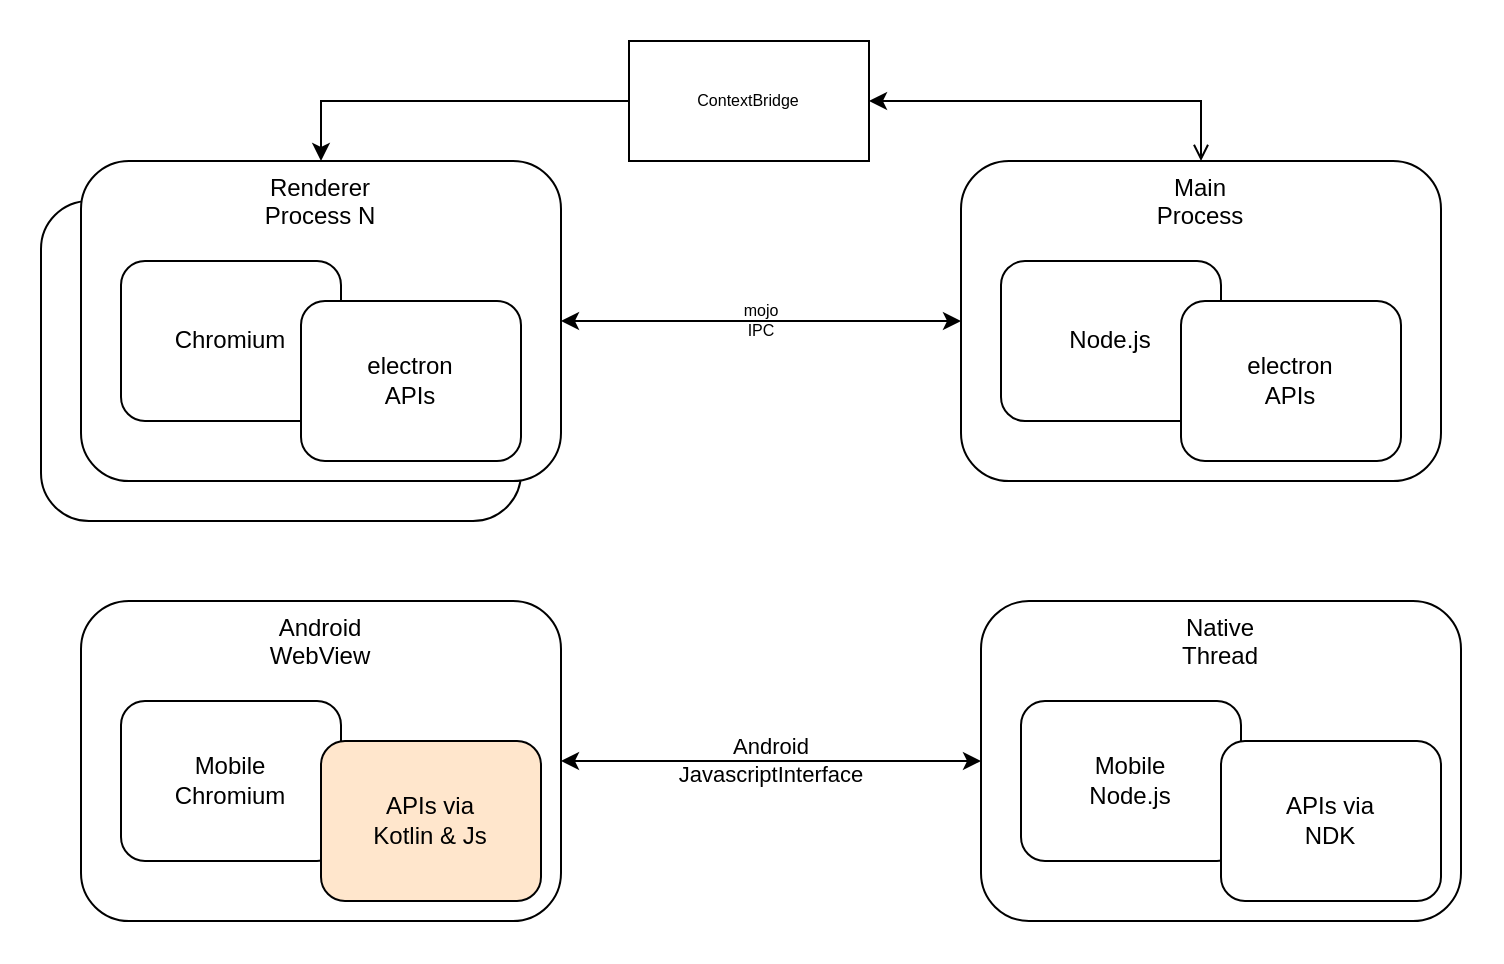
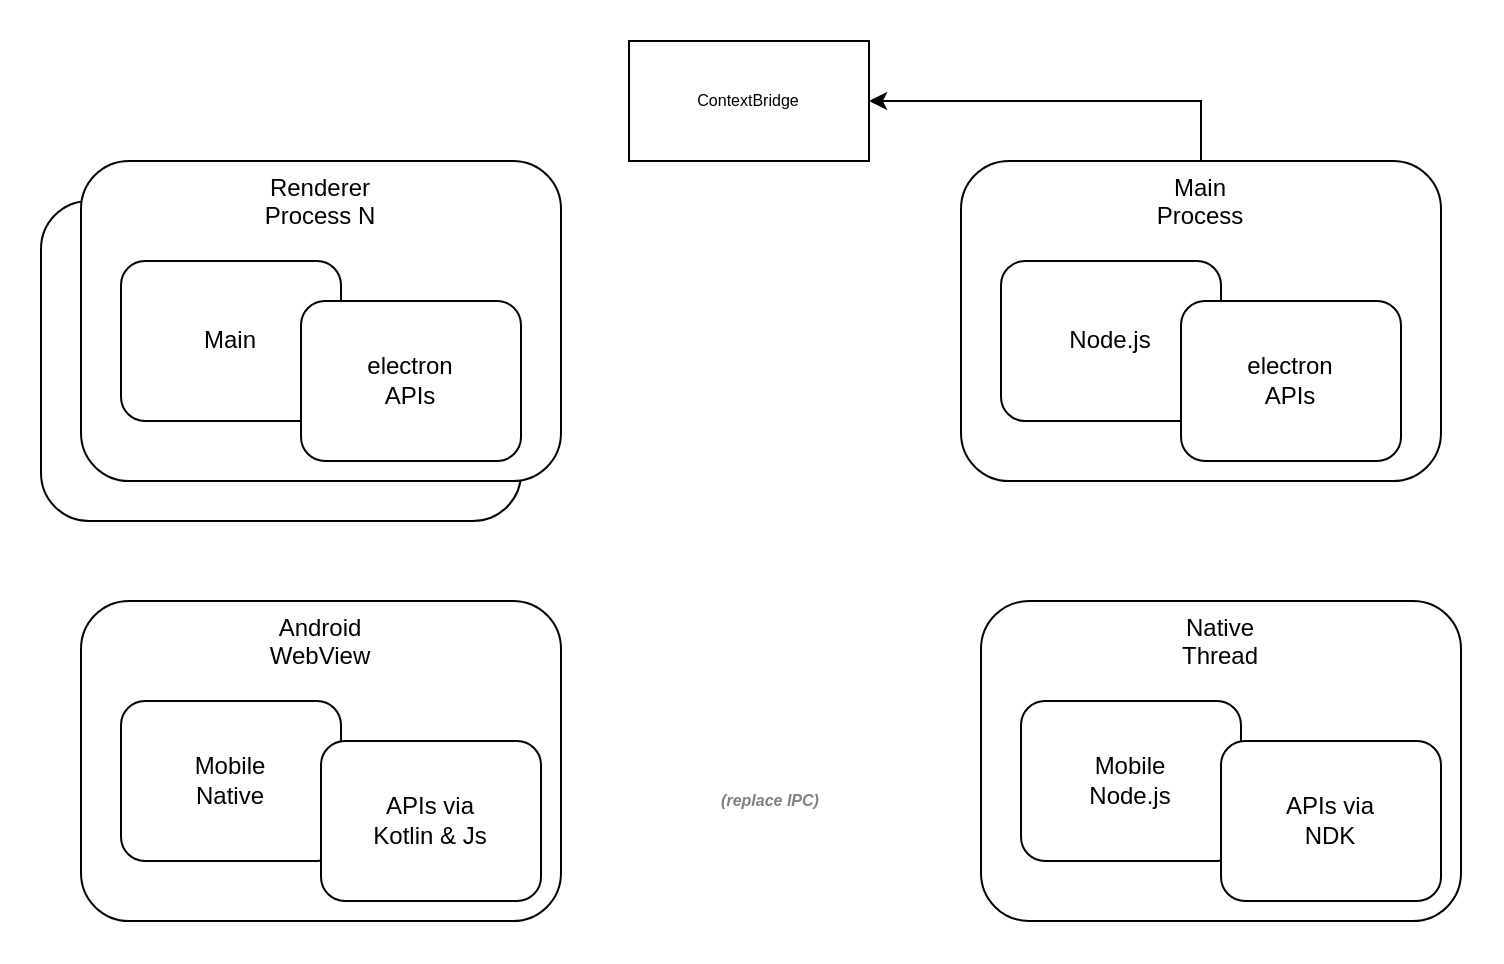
(452, 101) -> none
(1201, 152) -> (1201, 154)
(761, 321) -> none
(231, 341) -> (231, 341)
(771, 761) -> none
(231, 781) -> (231, 781)
none -> (771, 801)
(431, 821) -> (431, 821)
